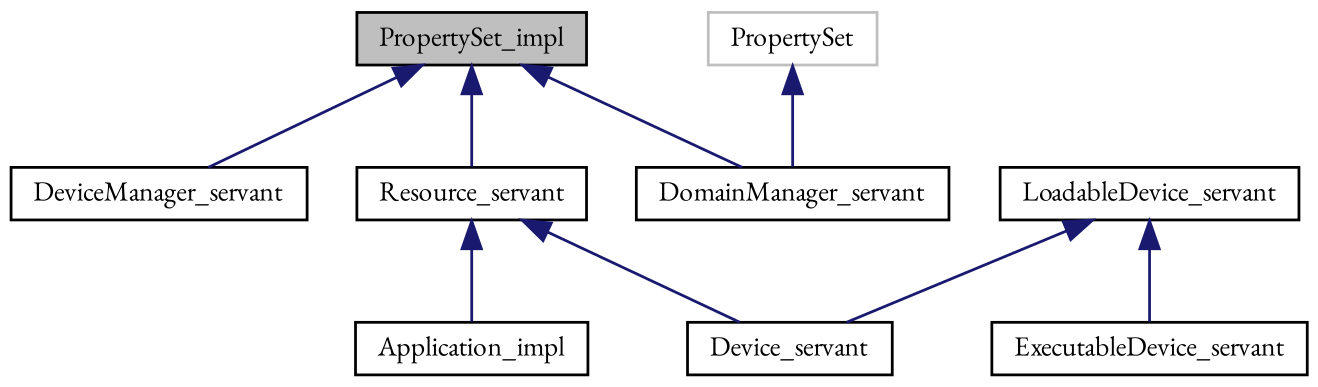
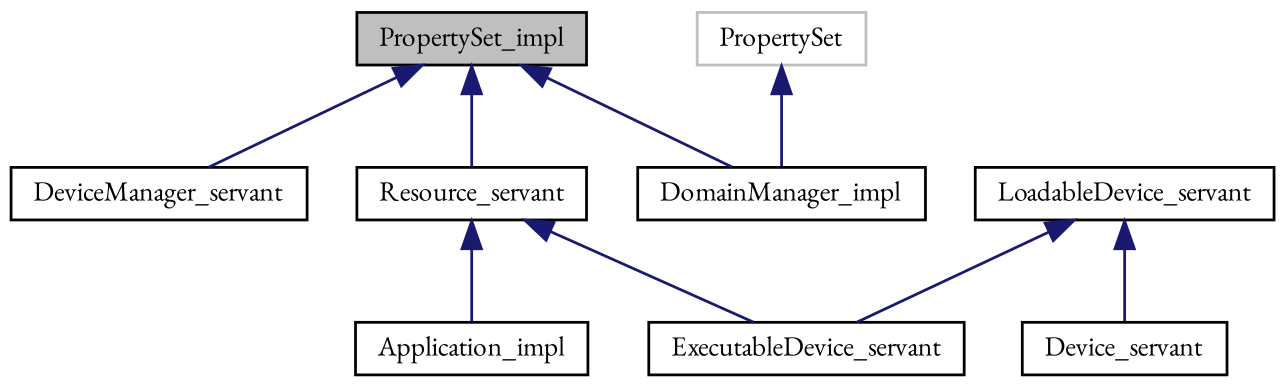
(793, 194) -> (782, 194)
(644, 277) -> (652, 277)
